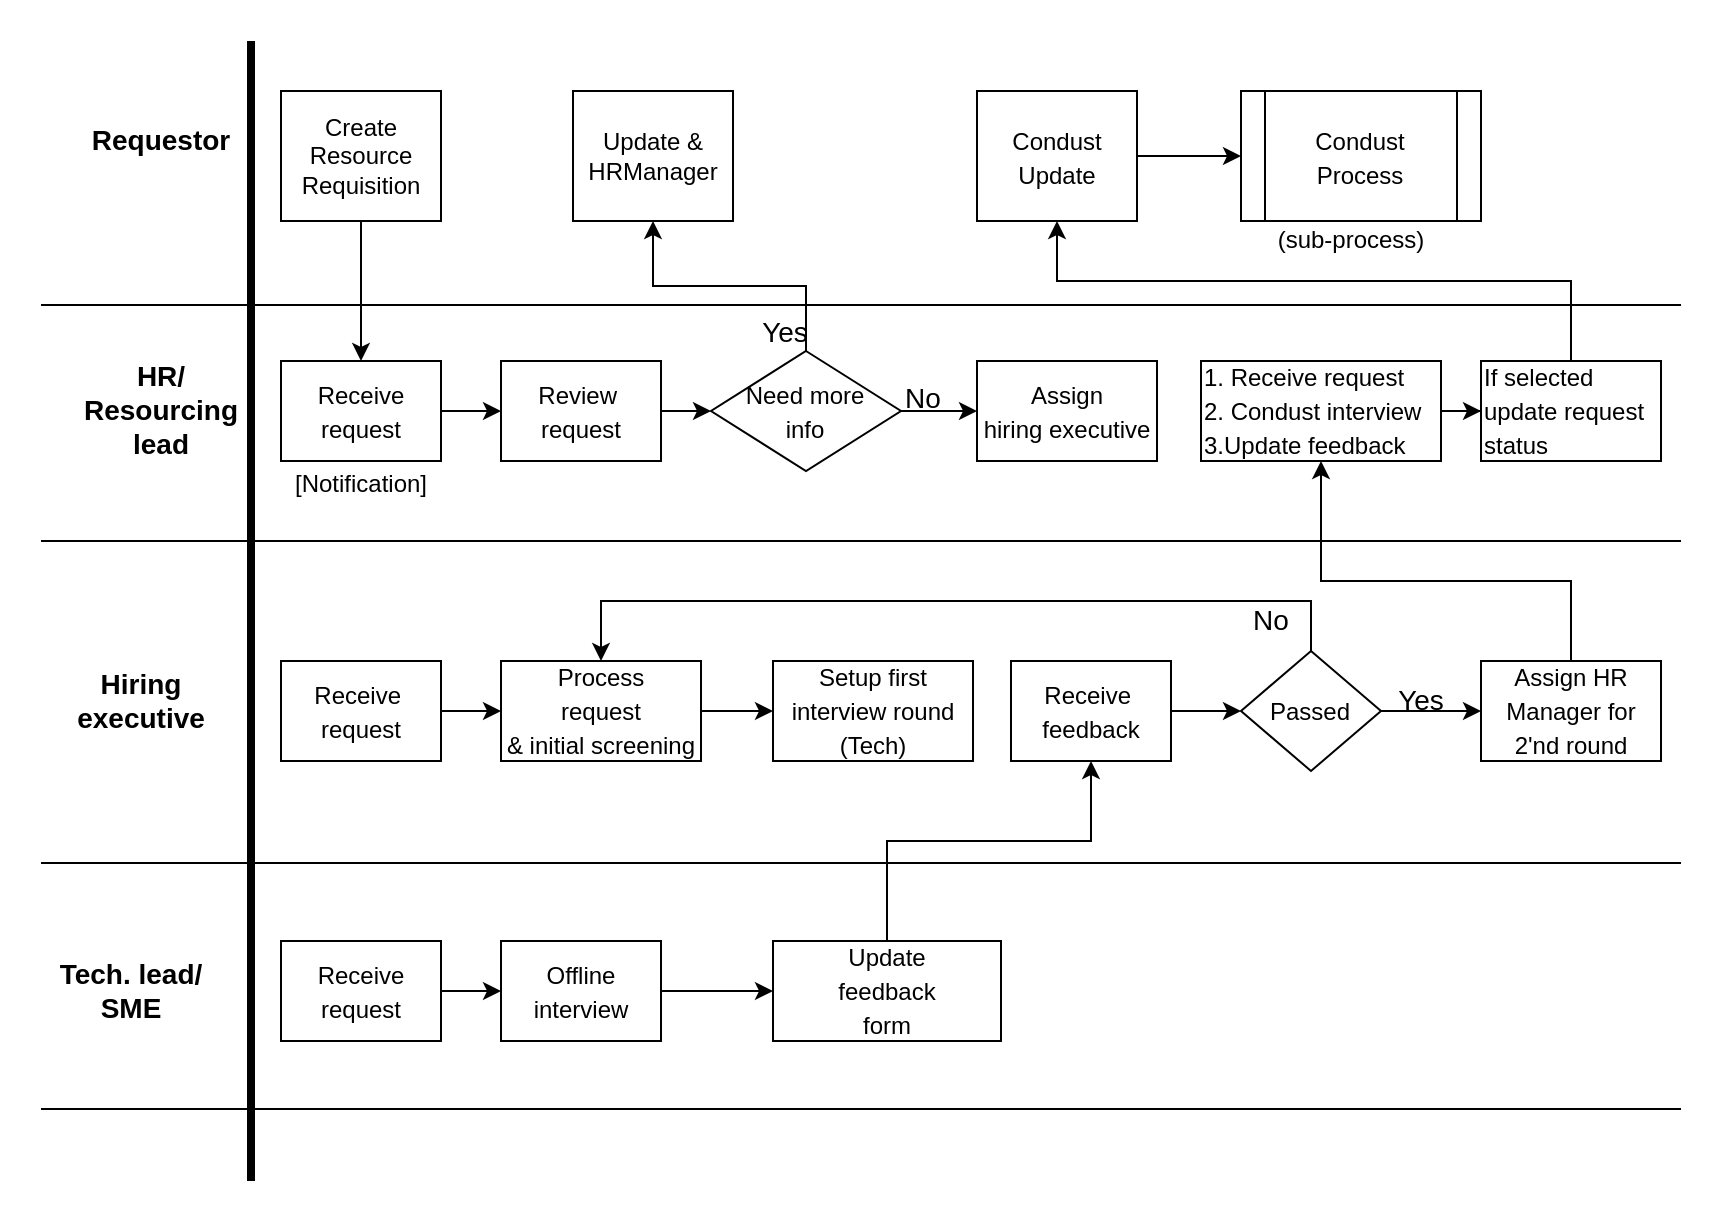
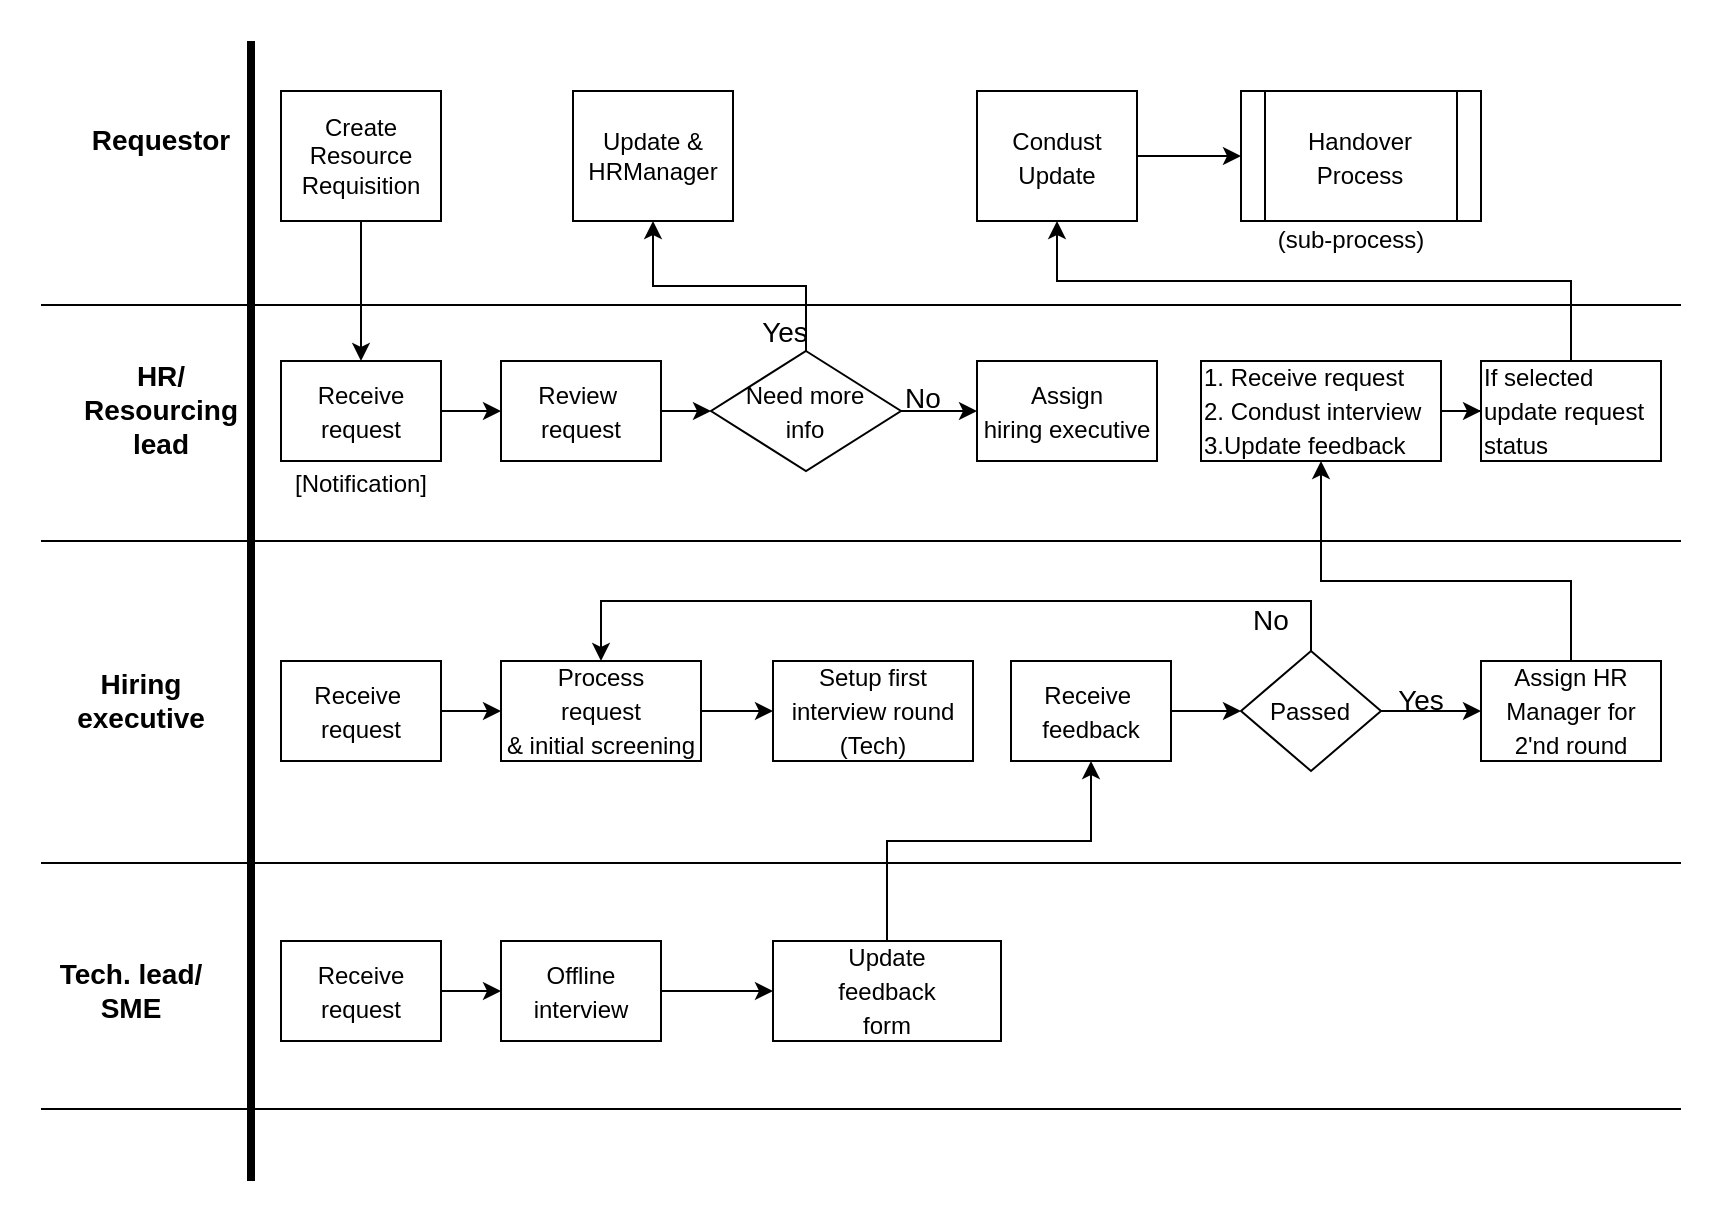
(1361, 157) -> (1361, 157)
